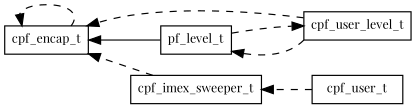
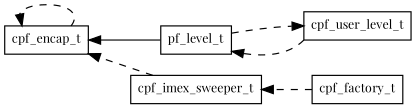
(201, 11) -> none
(357, 90) -> (357, 90)
